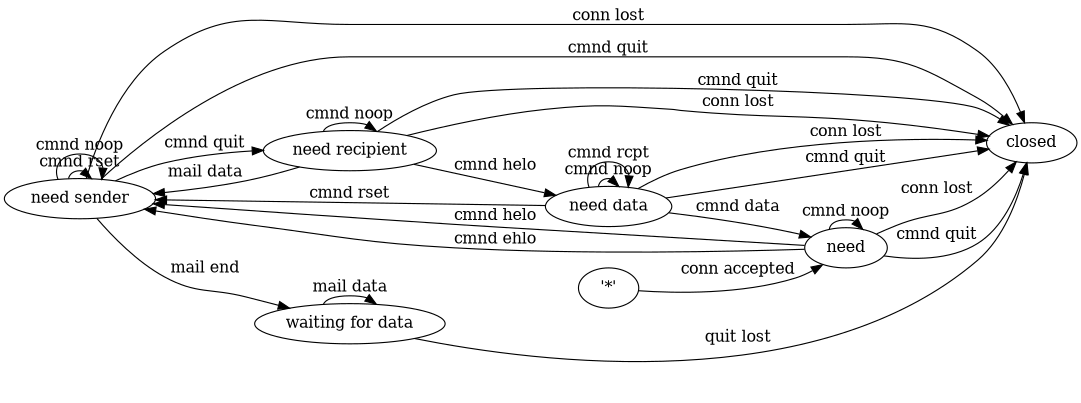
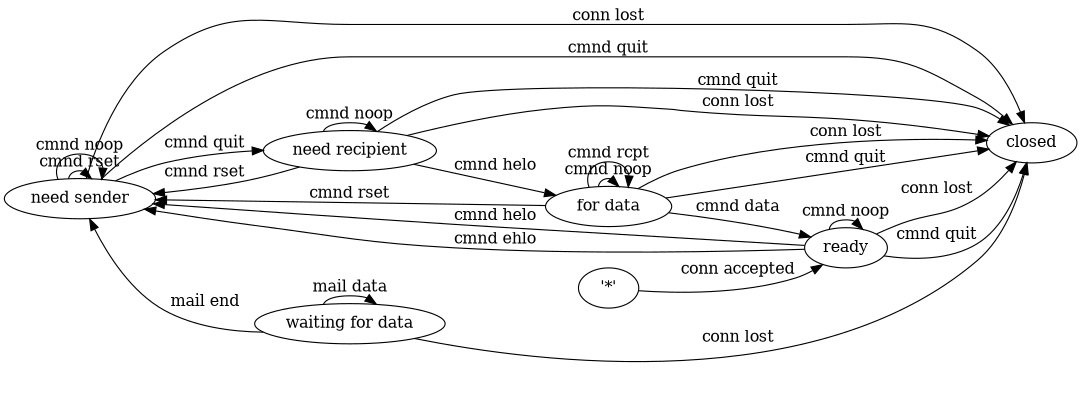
(205, 172) -> (205, 172)
(609, 206) -> (609, 206)
(846, 248) -> (846, 248)
(177, 283) -> (162, 309)
(738, 338) -> (738, 338)
